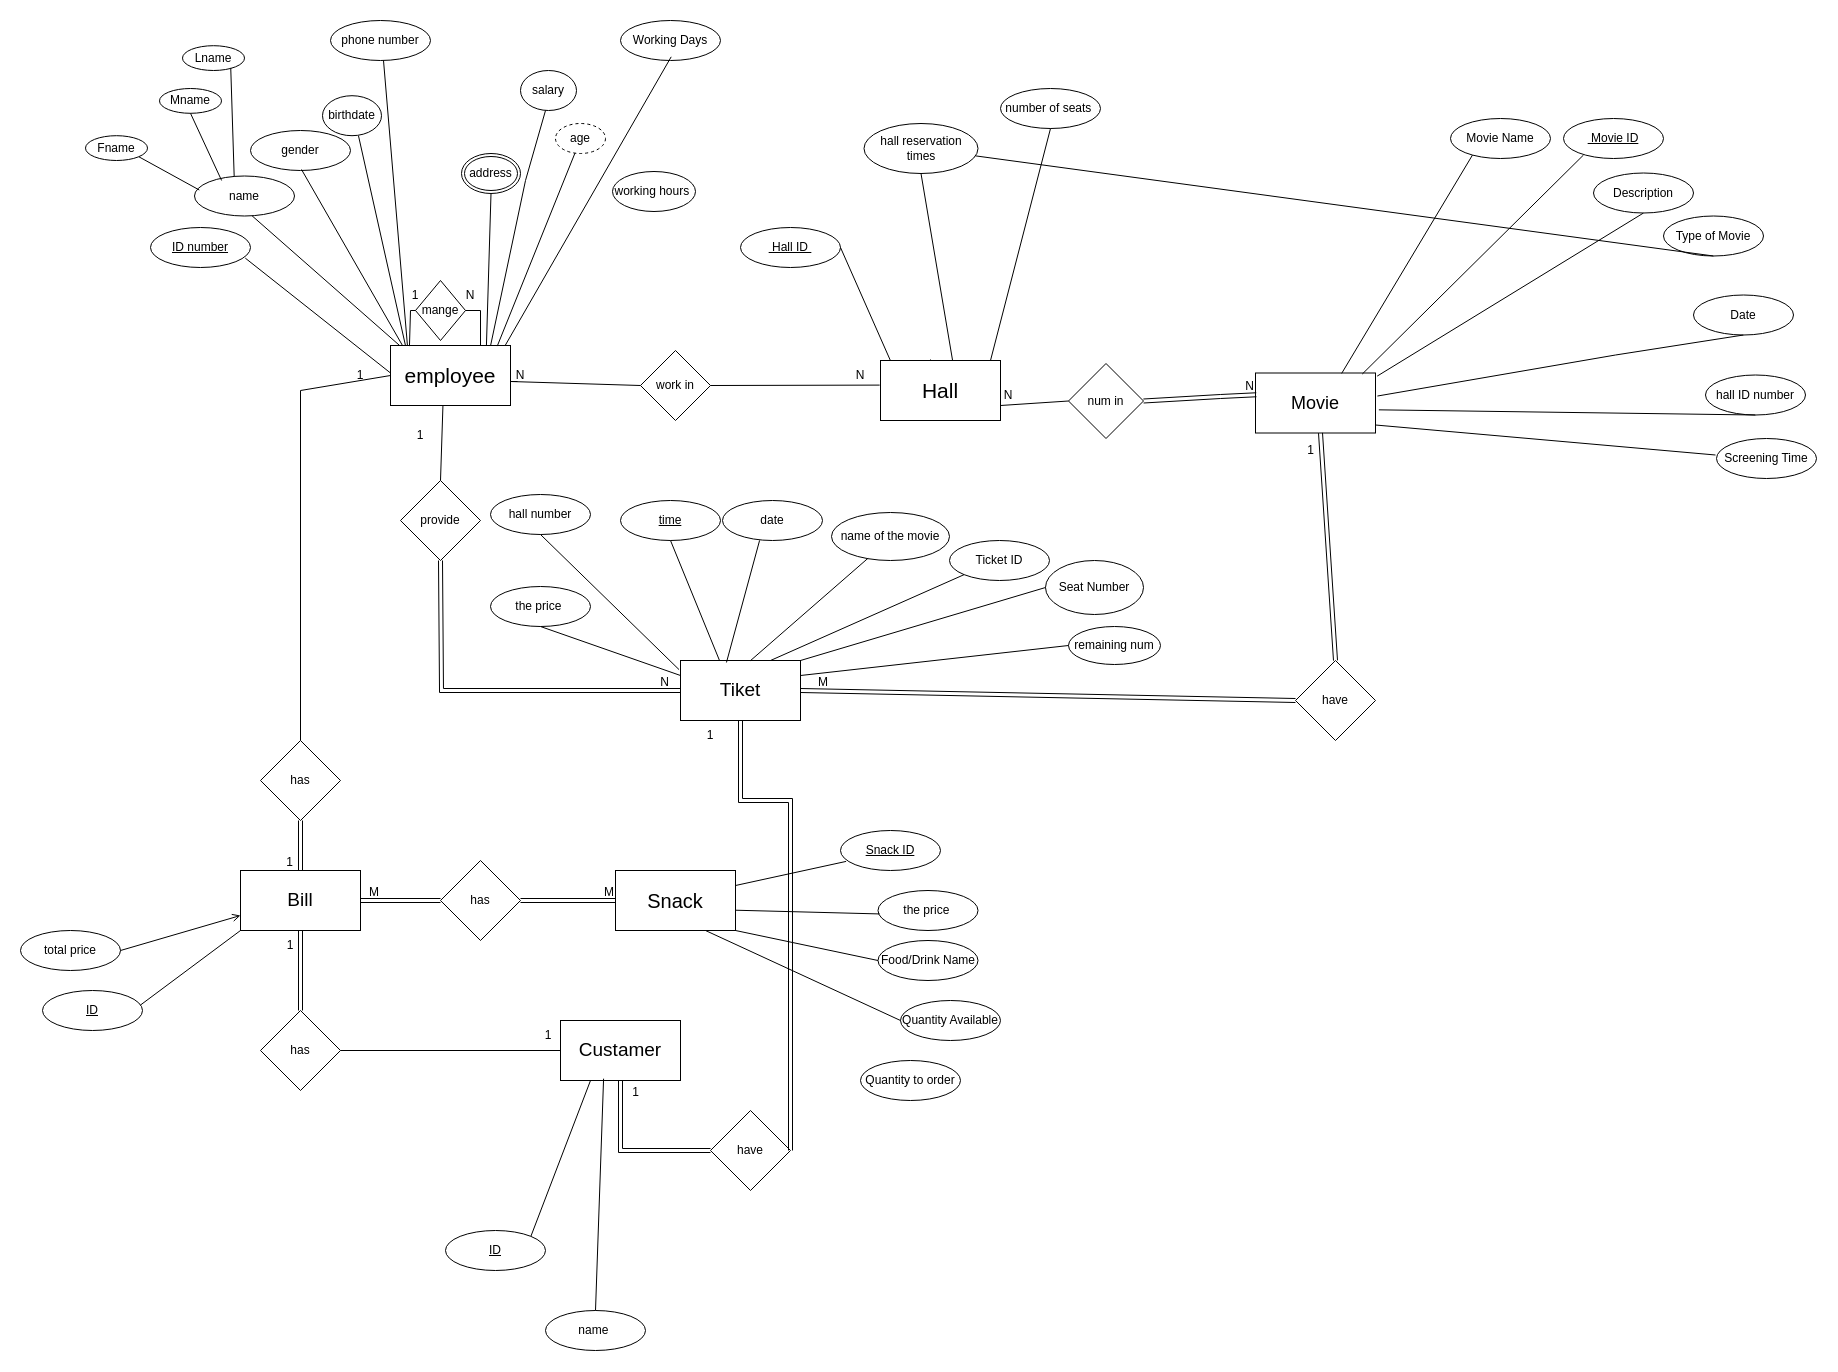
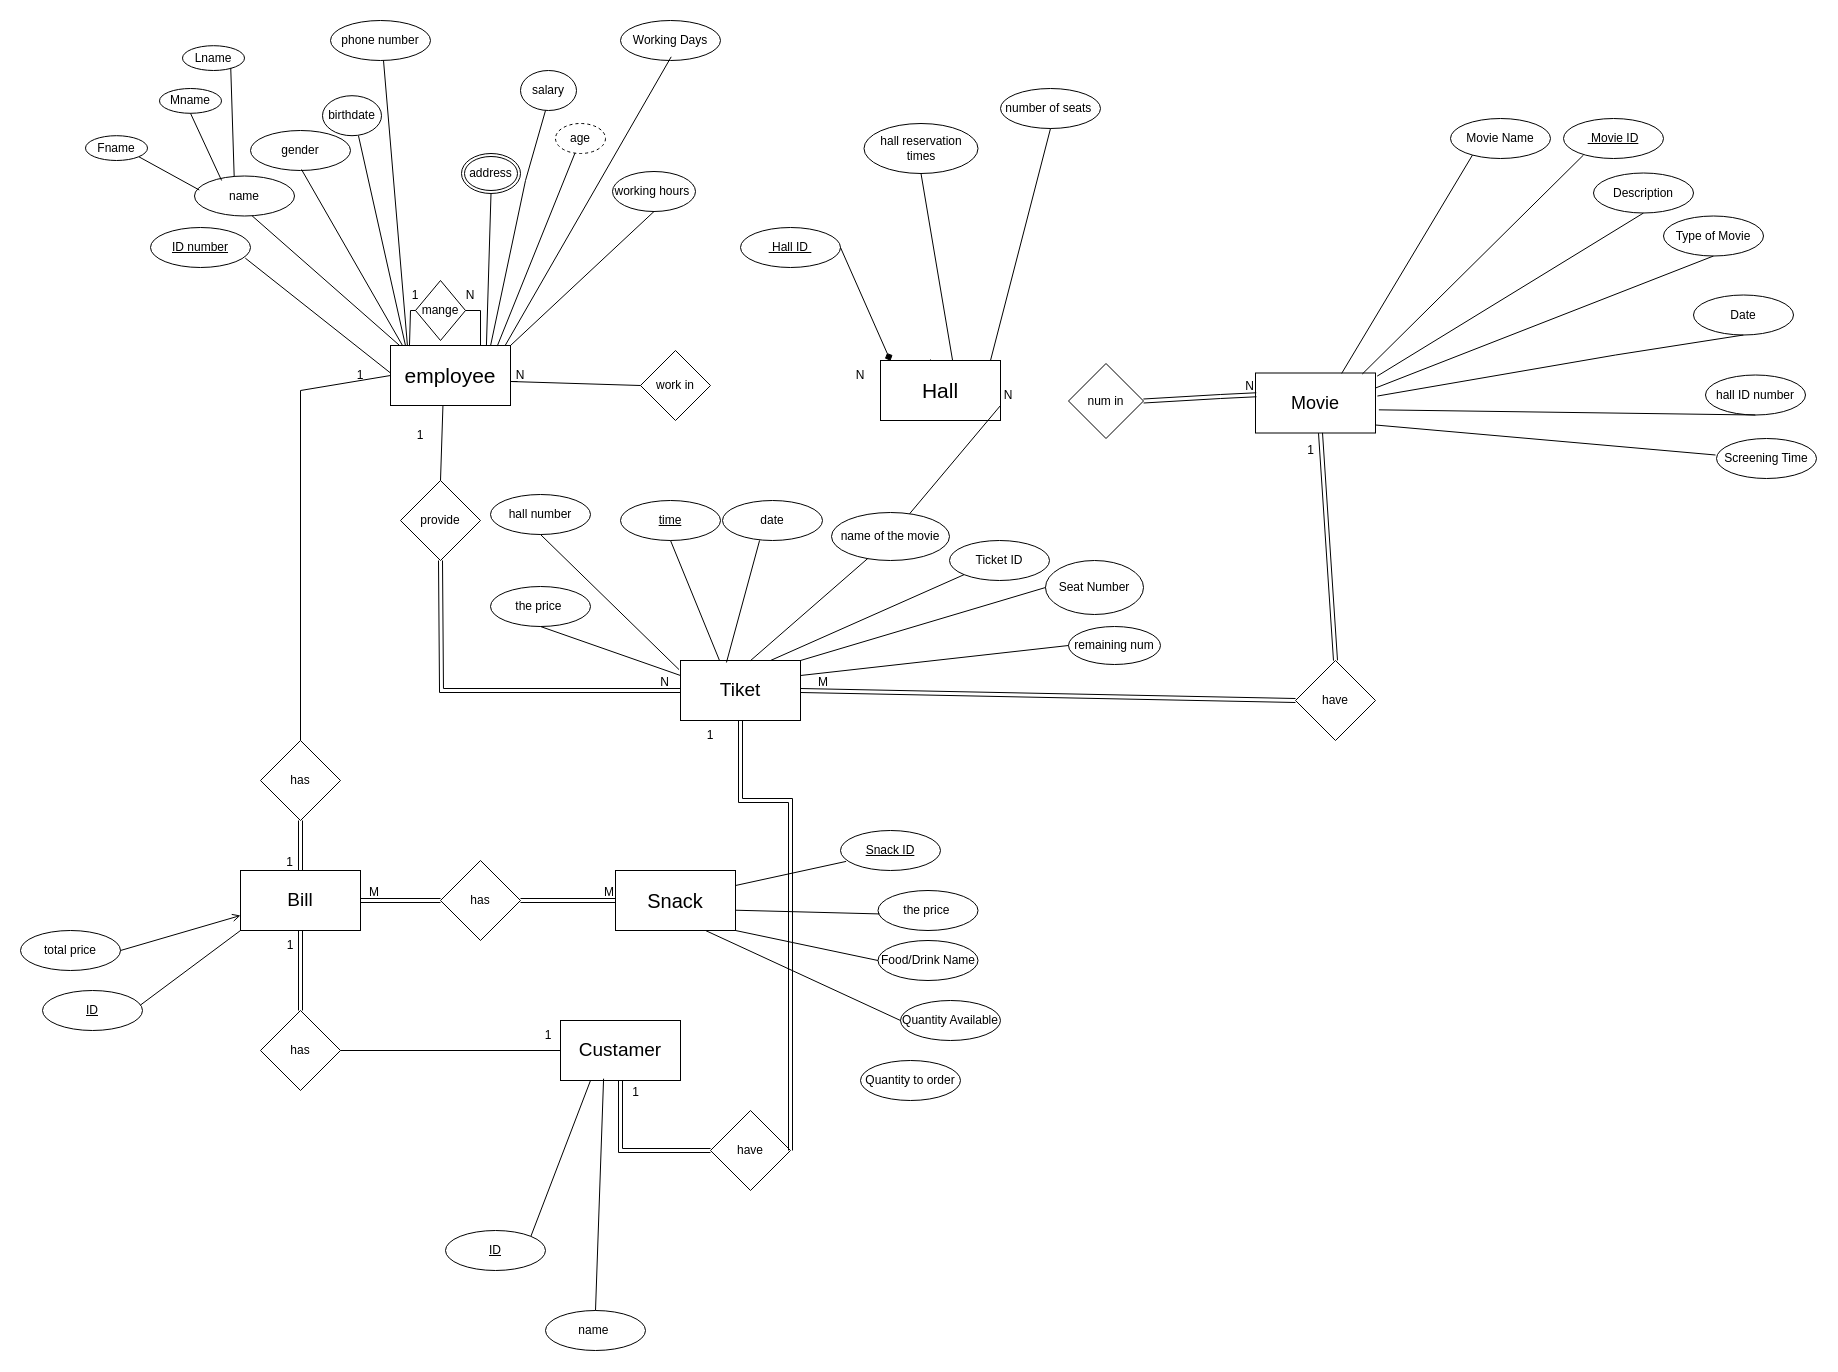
(1343, 206) -> (1544, 322)
none -> (582, 279)
(888, 356) -> (887, 353)
(795, 385) -> none
(1035, 403) -> (955, 459)
